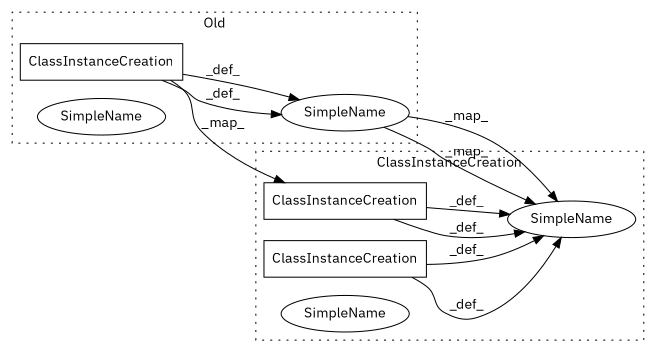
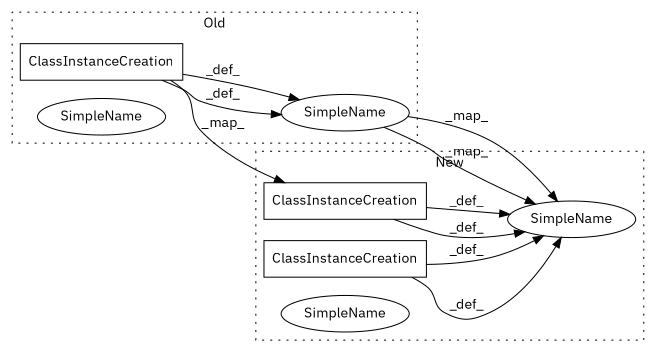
(450, 163) -> (450, 163)
